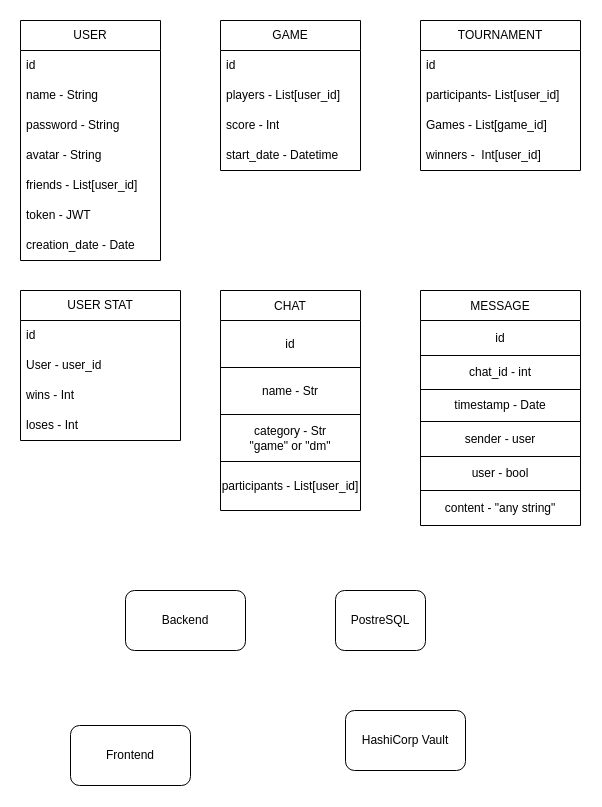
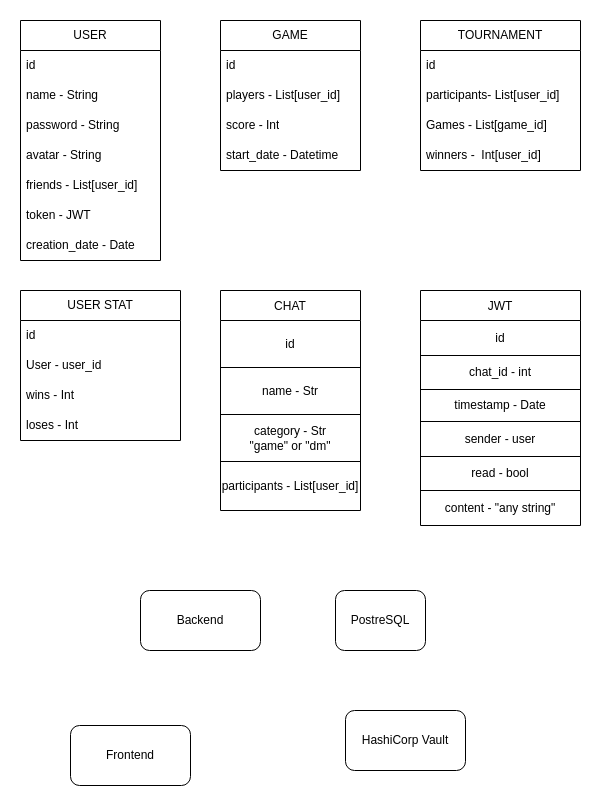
(500, 306) -> (500, 306)
(501, 474) -> (501, 474)
(186, 621) -> (201, 621)
